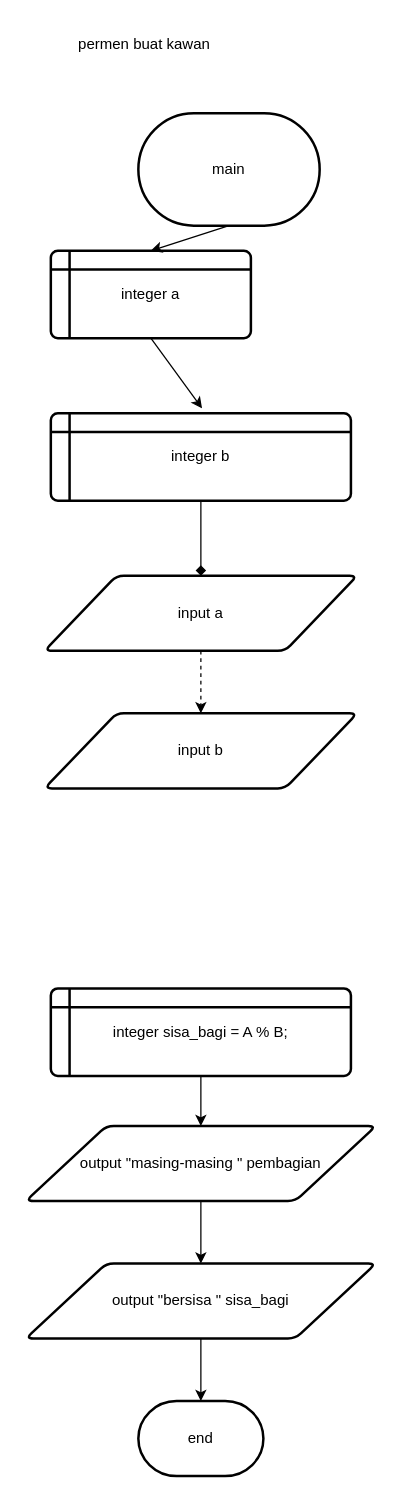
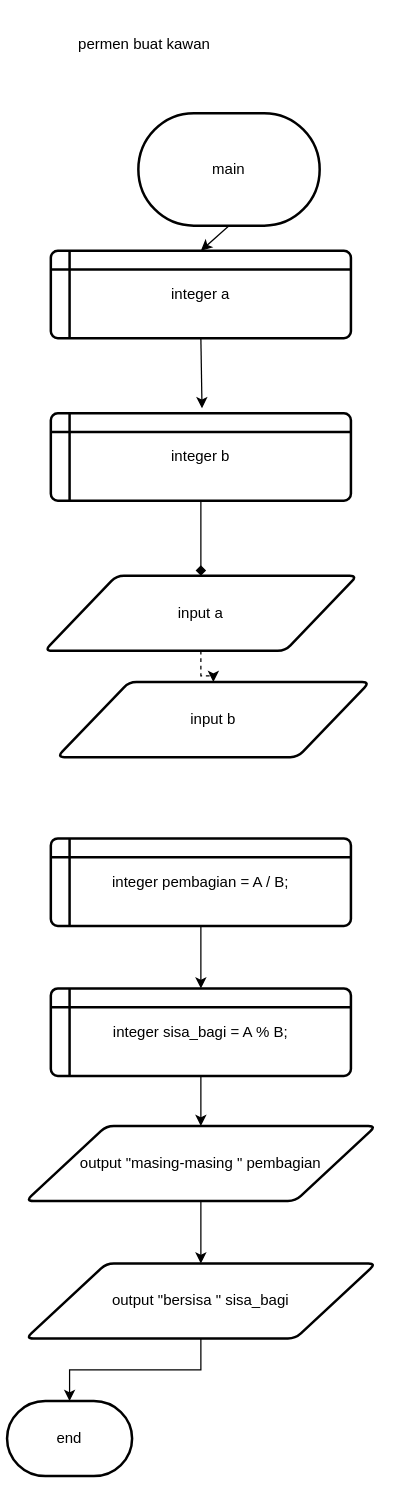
(151, 294) -> (201, 294)
(201, 751) -> (213, 719)
none -> (201, 882)
none -> (201, 953)
(201, 1438) -> (69, 1438)
